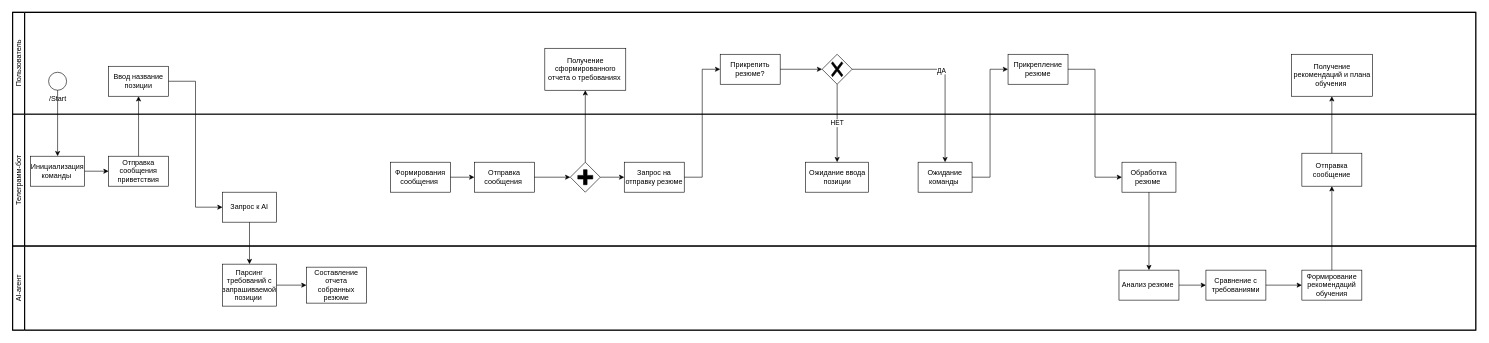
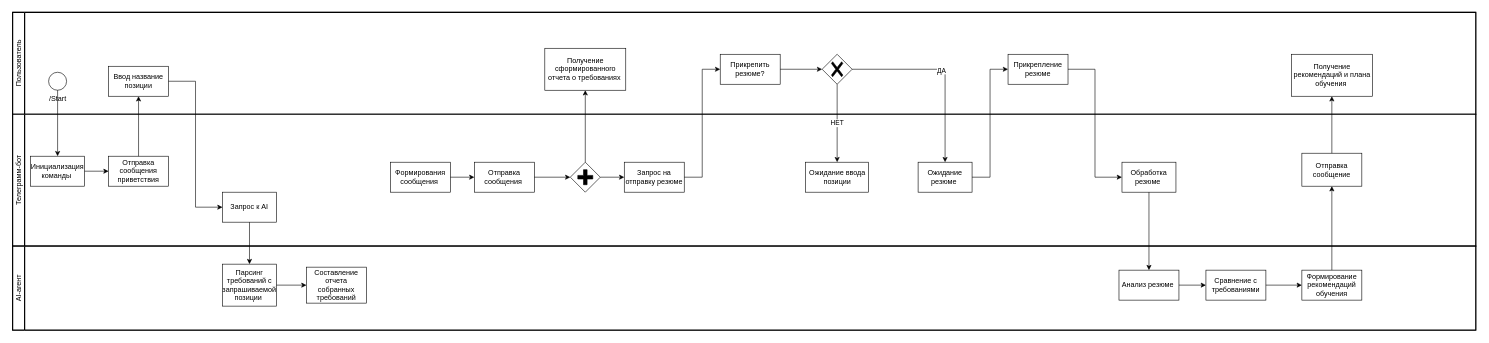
(945, 177) -> (945, 177)
(336, 285) -> (336, 285)
